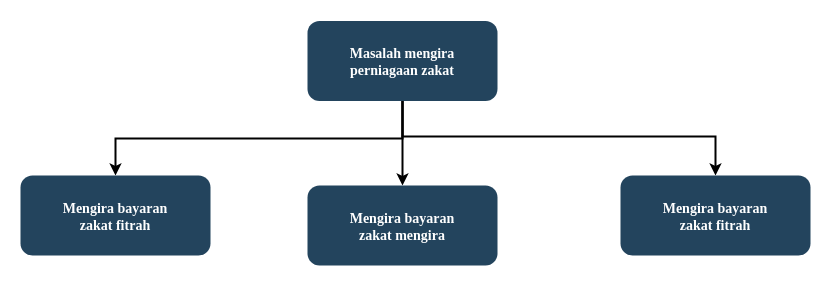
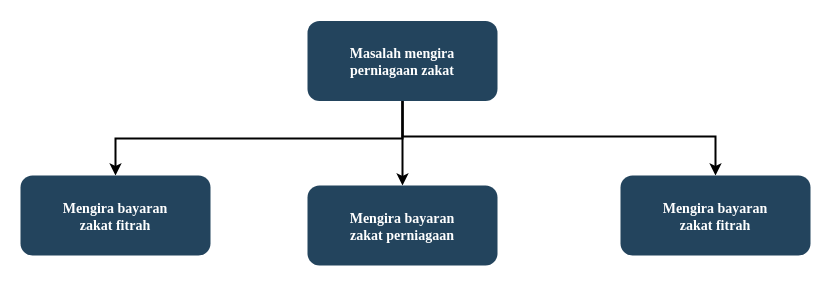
(402, 218) -> (402, 218)
